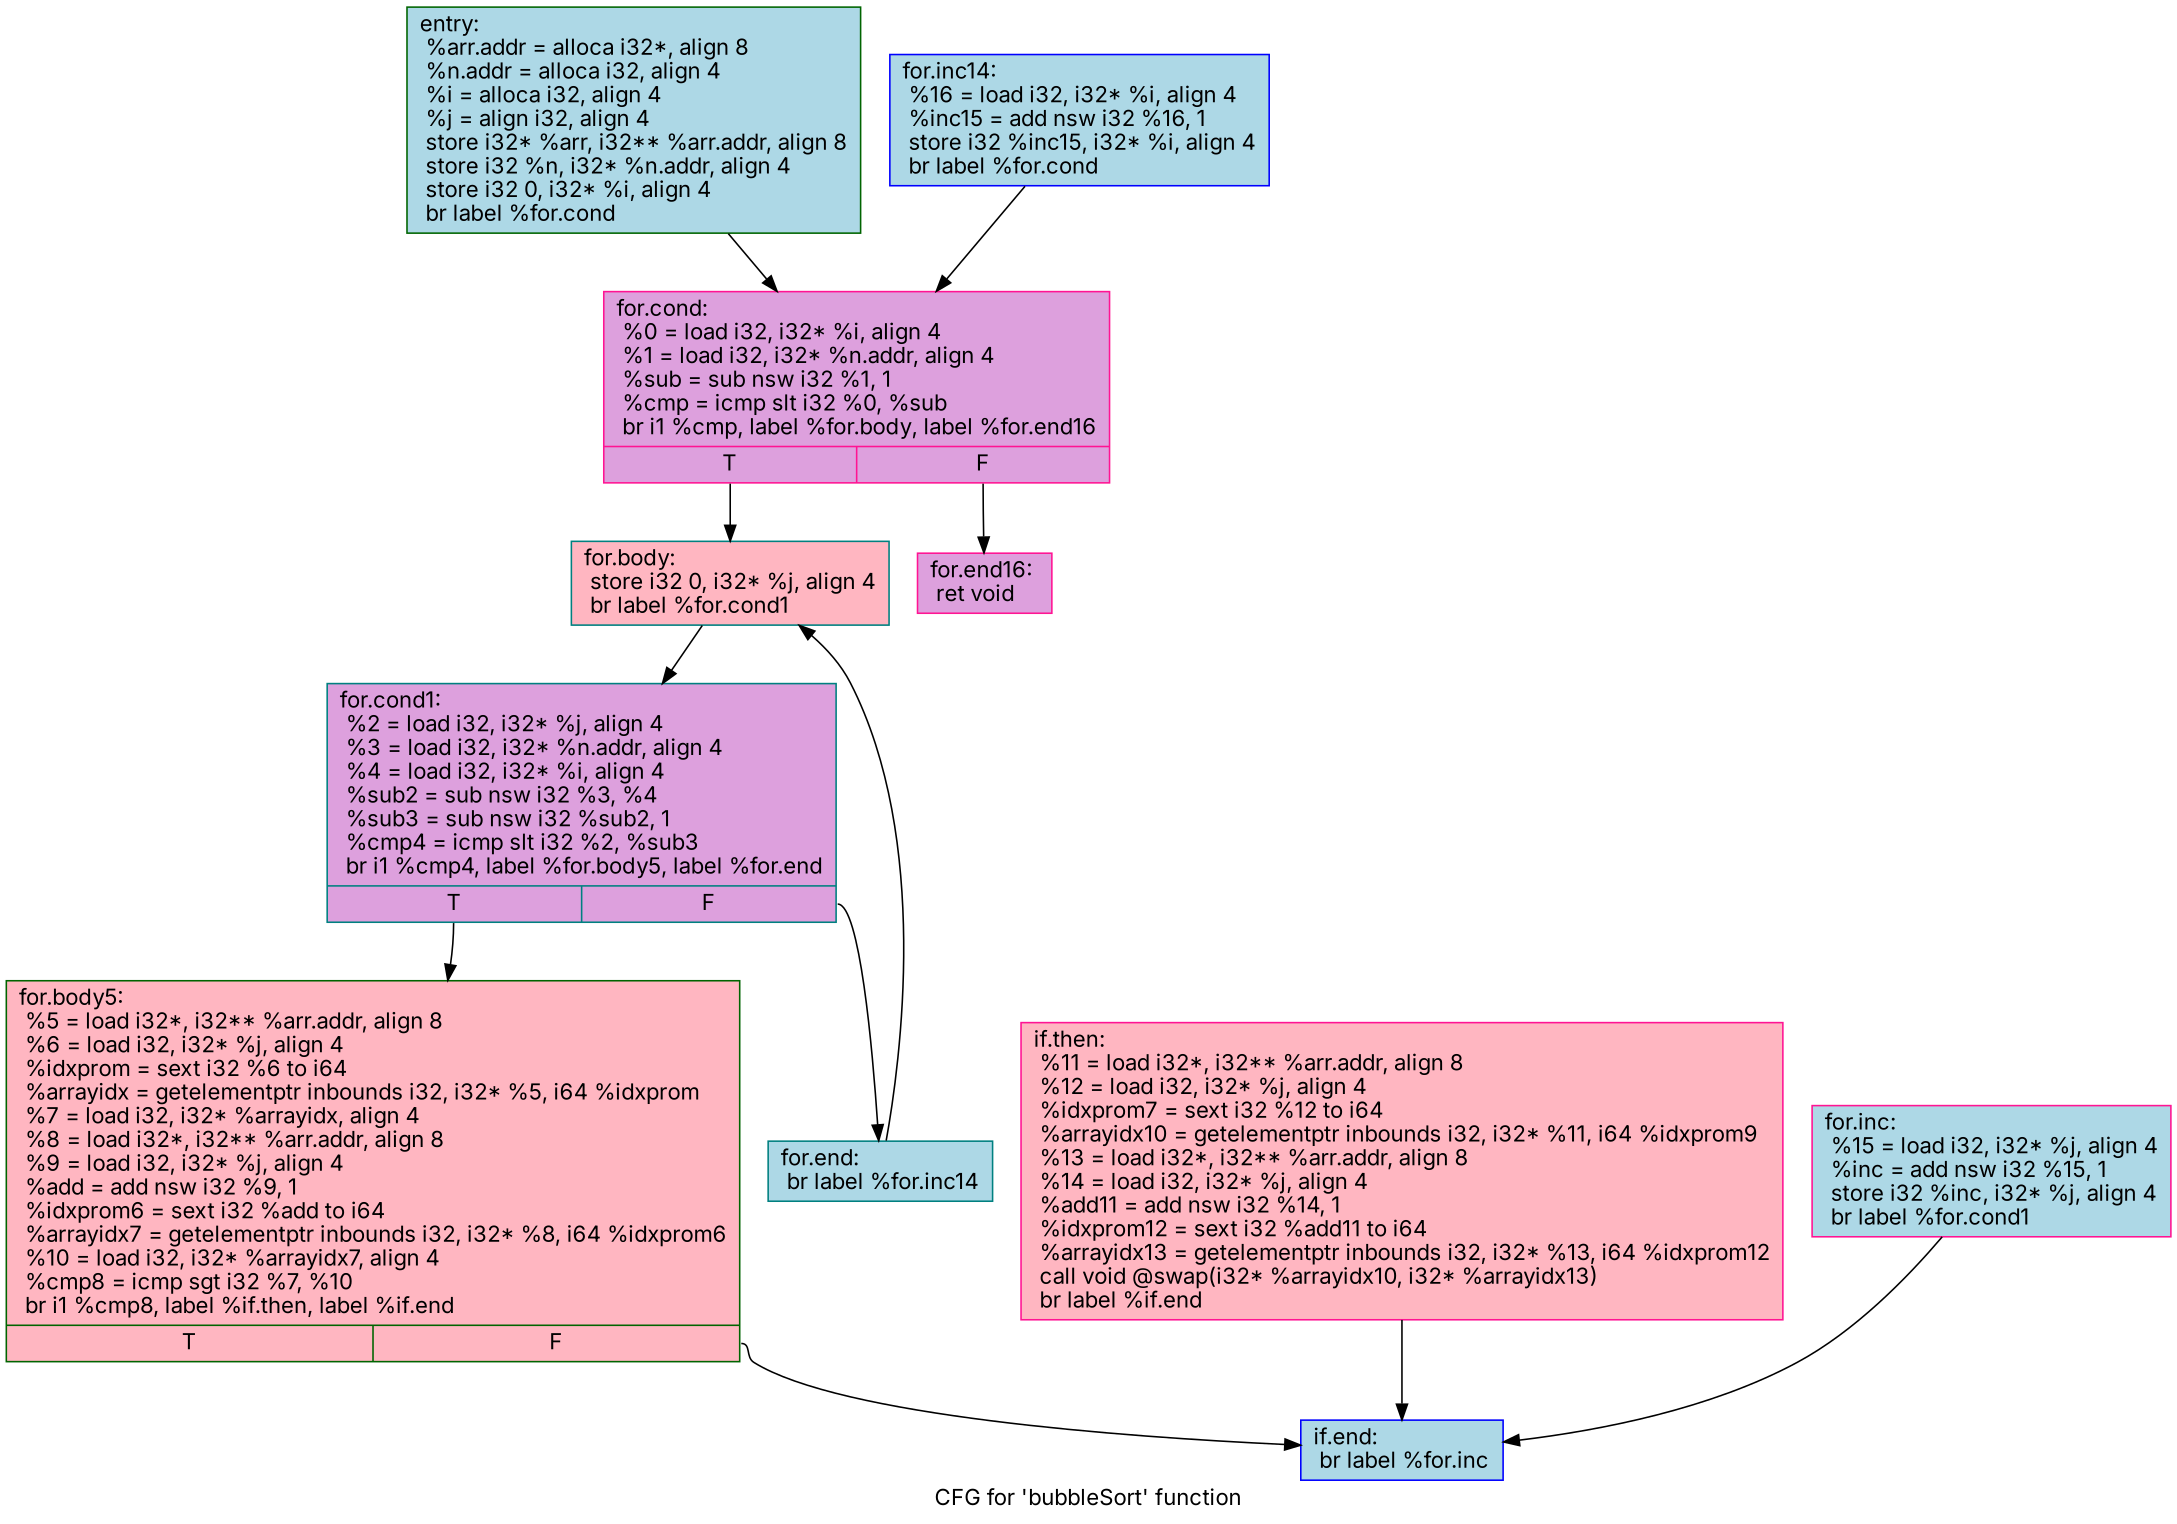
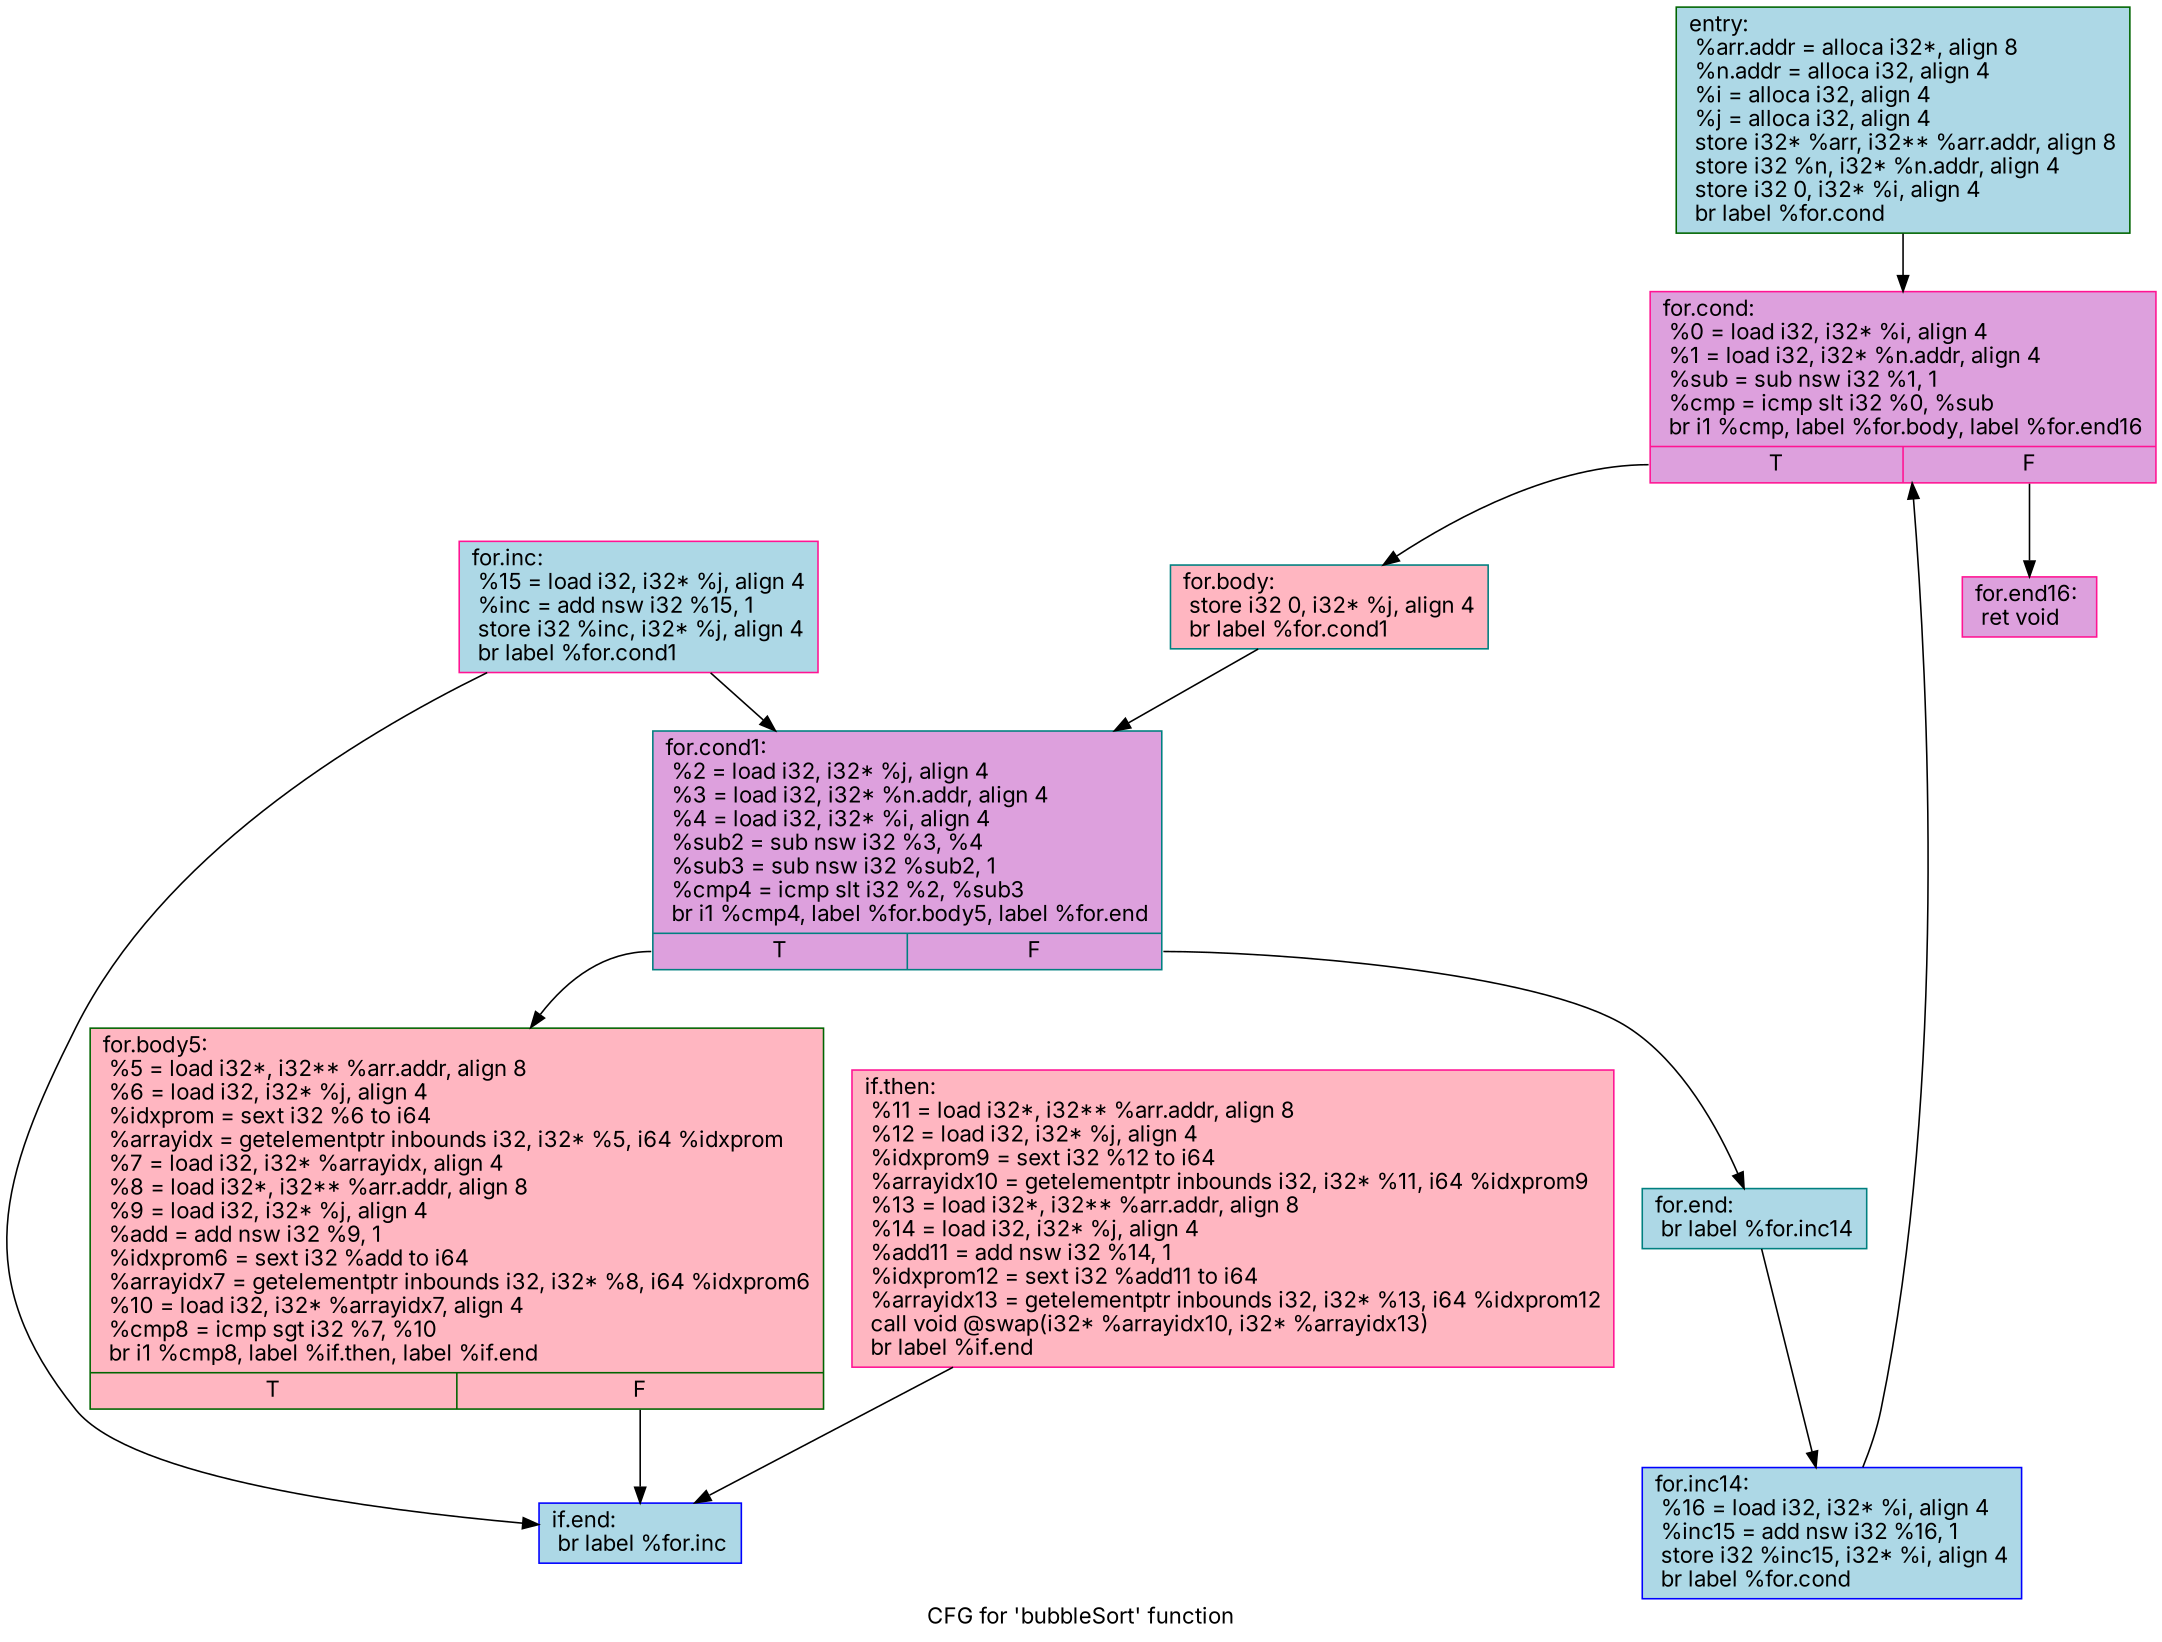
(535, 119) -> (1811, 119)
none -> (737, 696)
(901, 878) -> (1787, 1350)
(1209, 1111) -> (1041, 1159)
